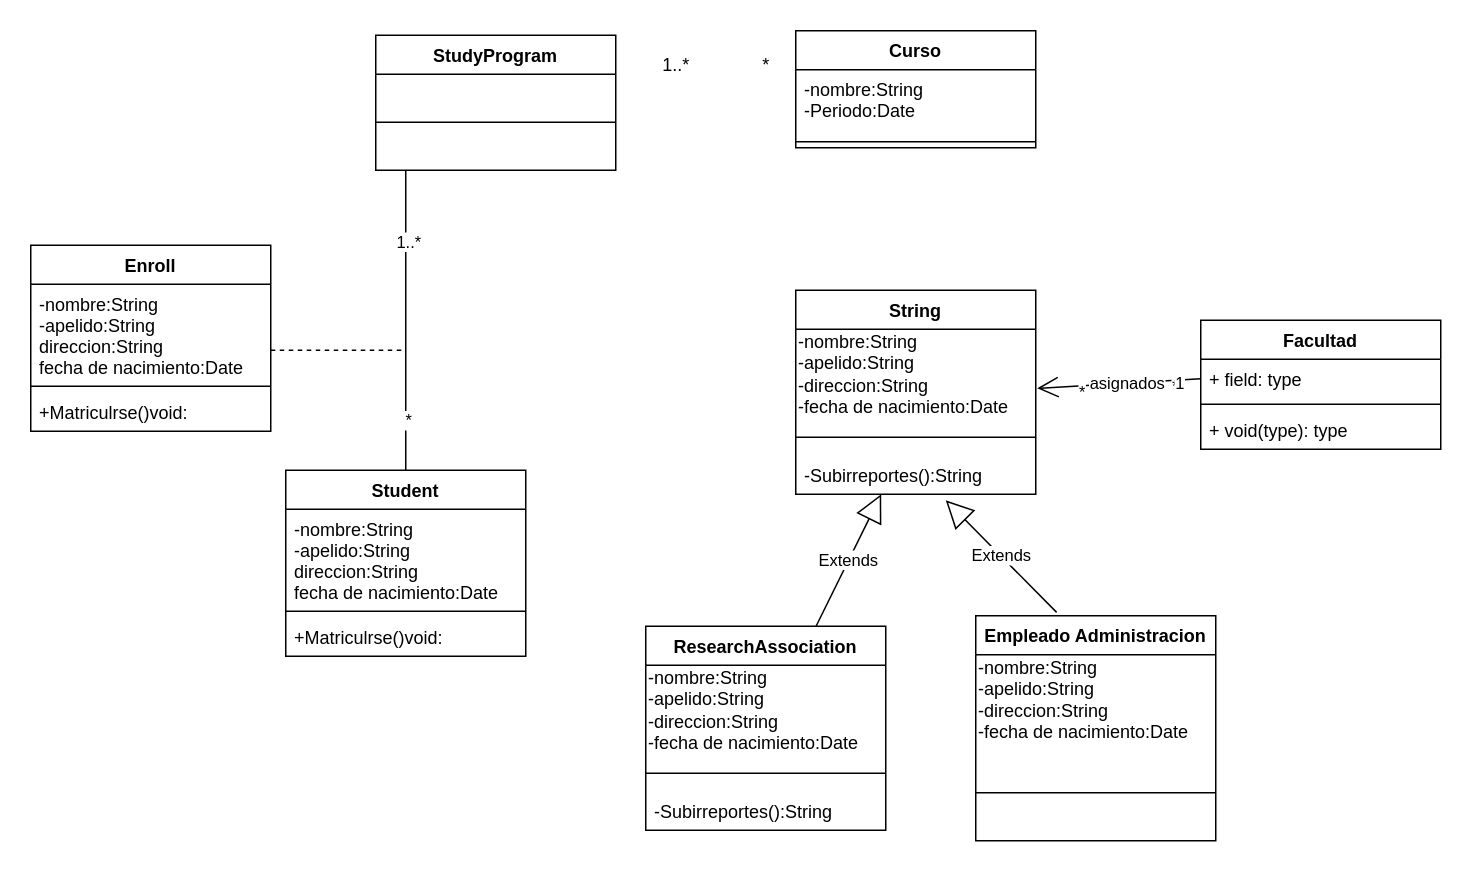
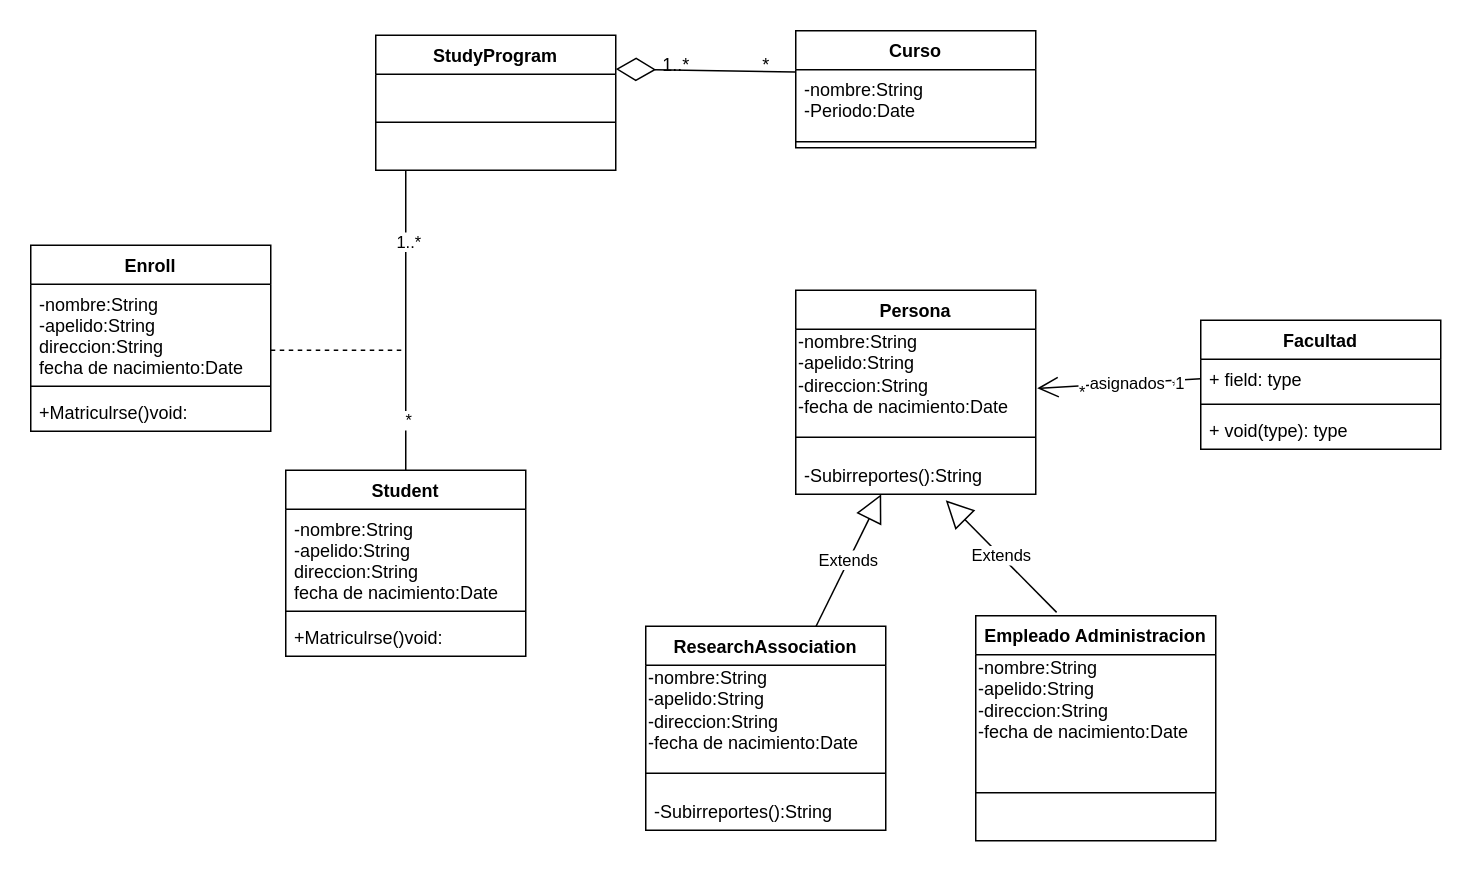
none -> (724, 71)
(915, 311) -> (915, 311)
